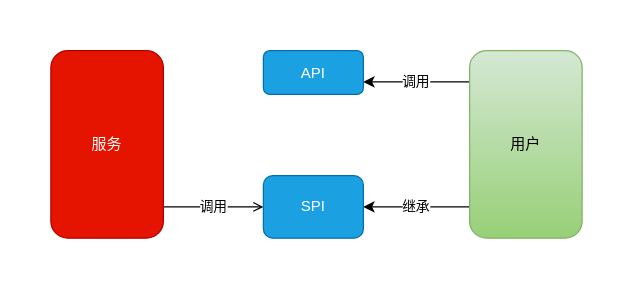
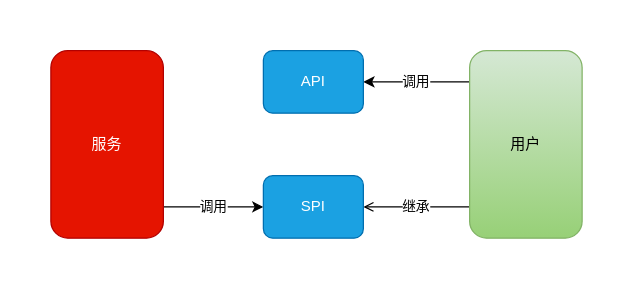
(313, 73) -> (313, 82)
(255, 207) -> (253, 207)
(373, 207) -> (371, 207)
